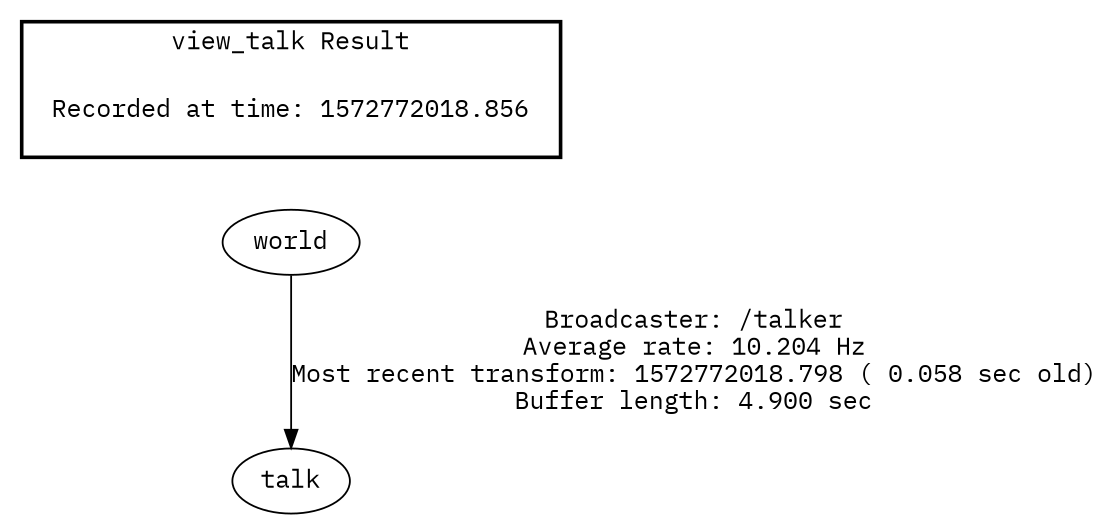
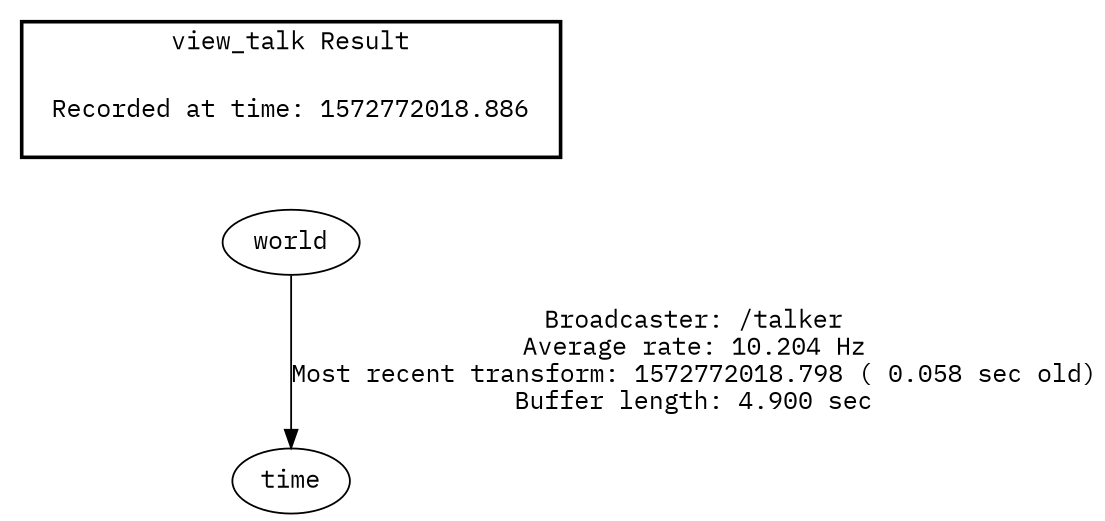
(291, 110) -> (291, 110)
(291, 481) -> (291, 481)
